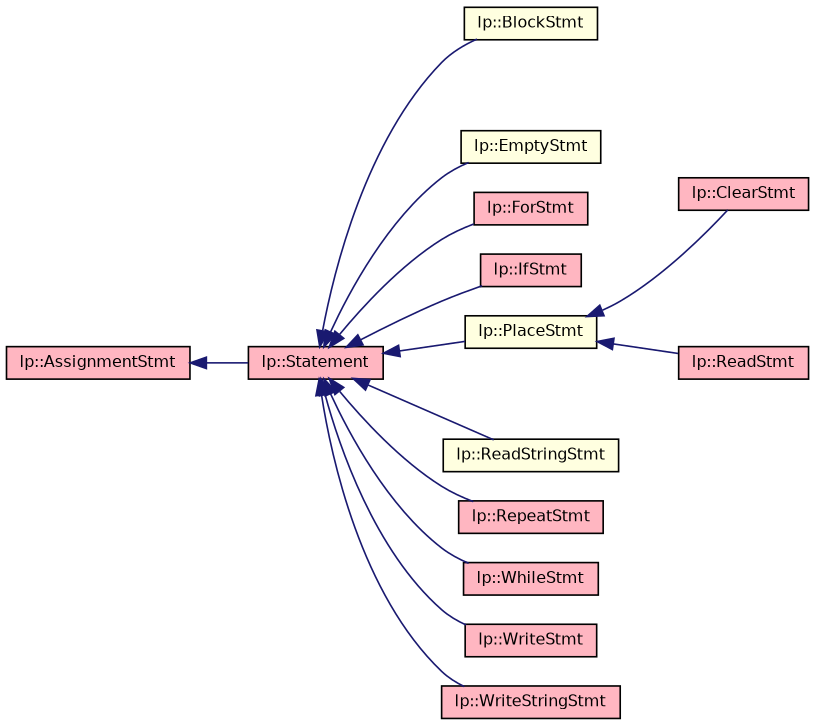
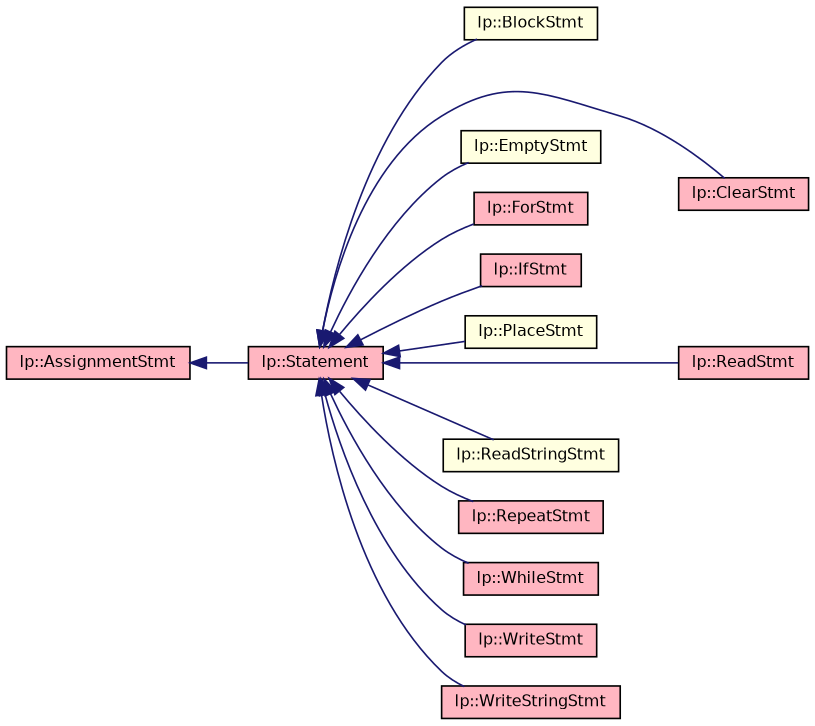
(669, 266) -> (467, 103)
(646, 349) -> (539, 363)
